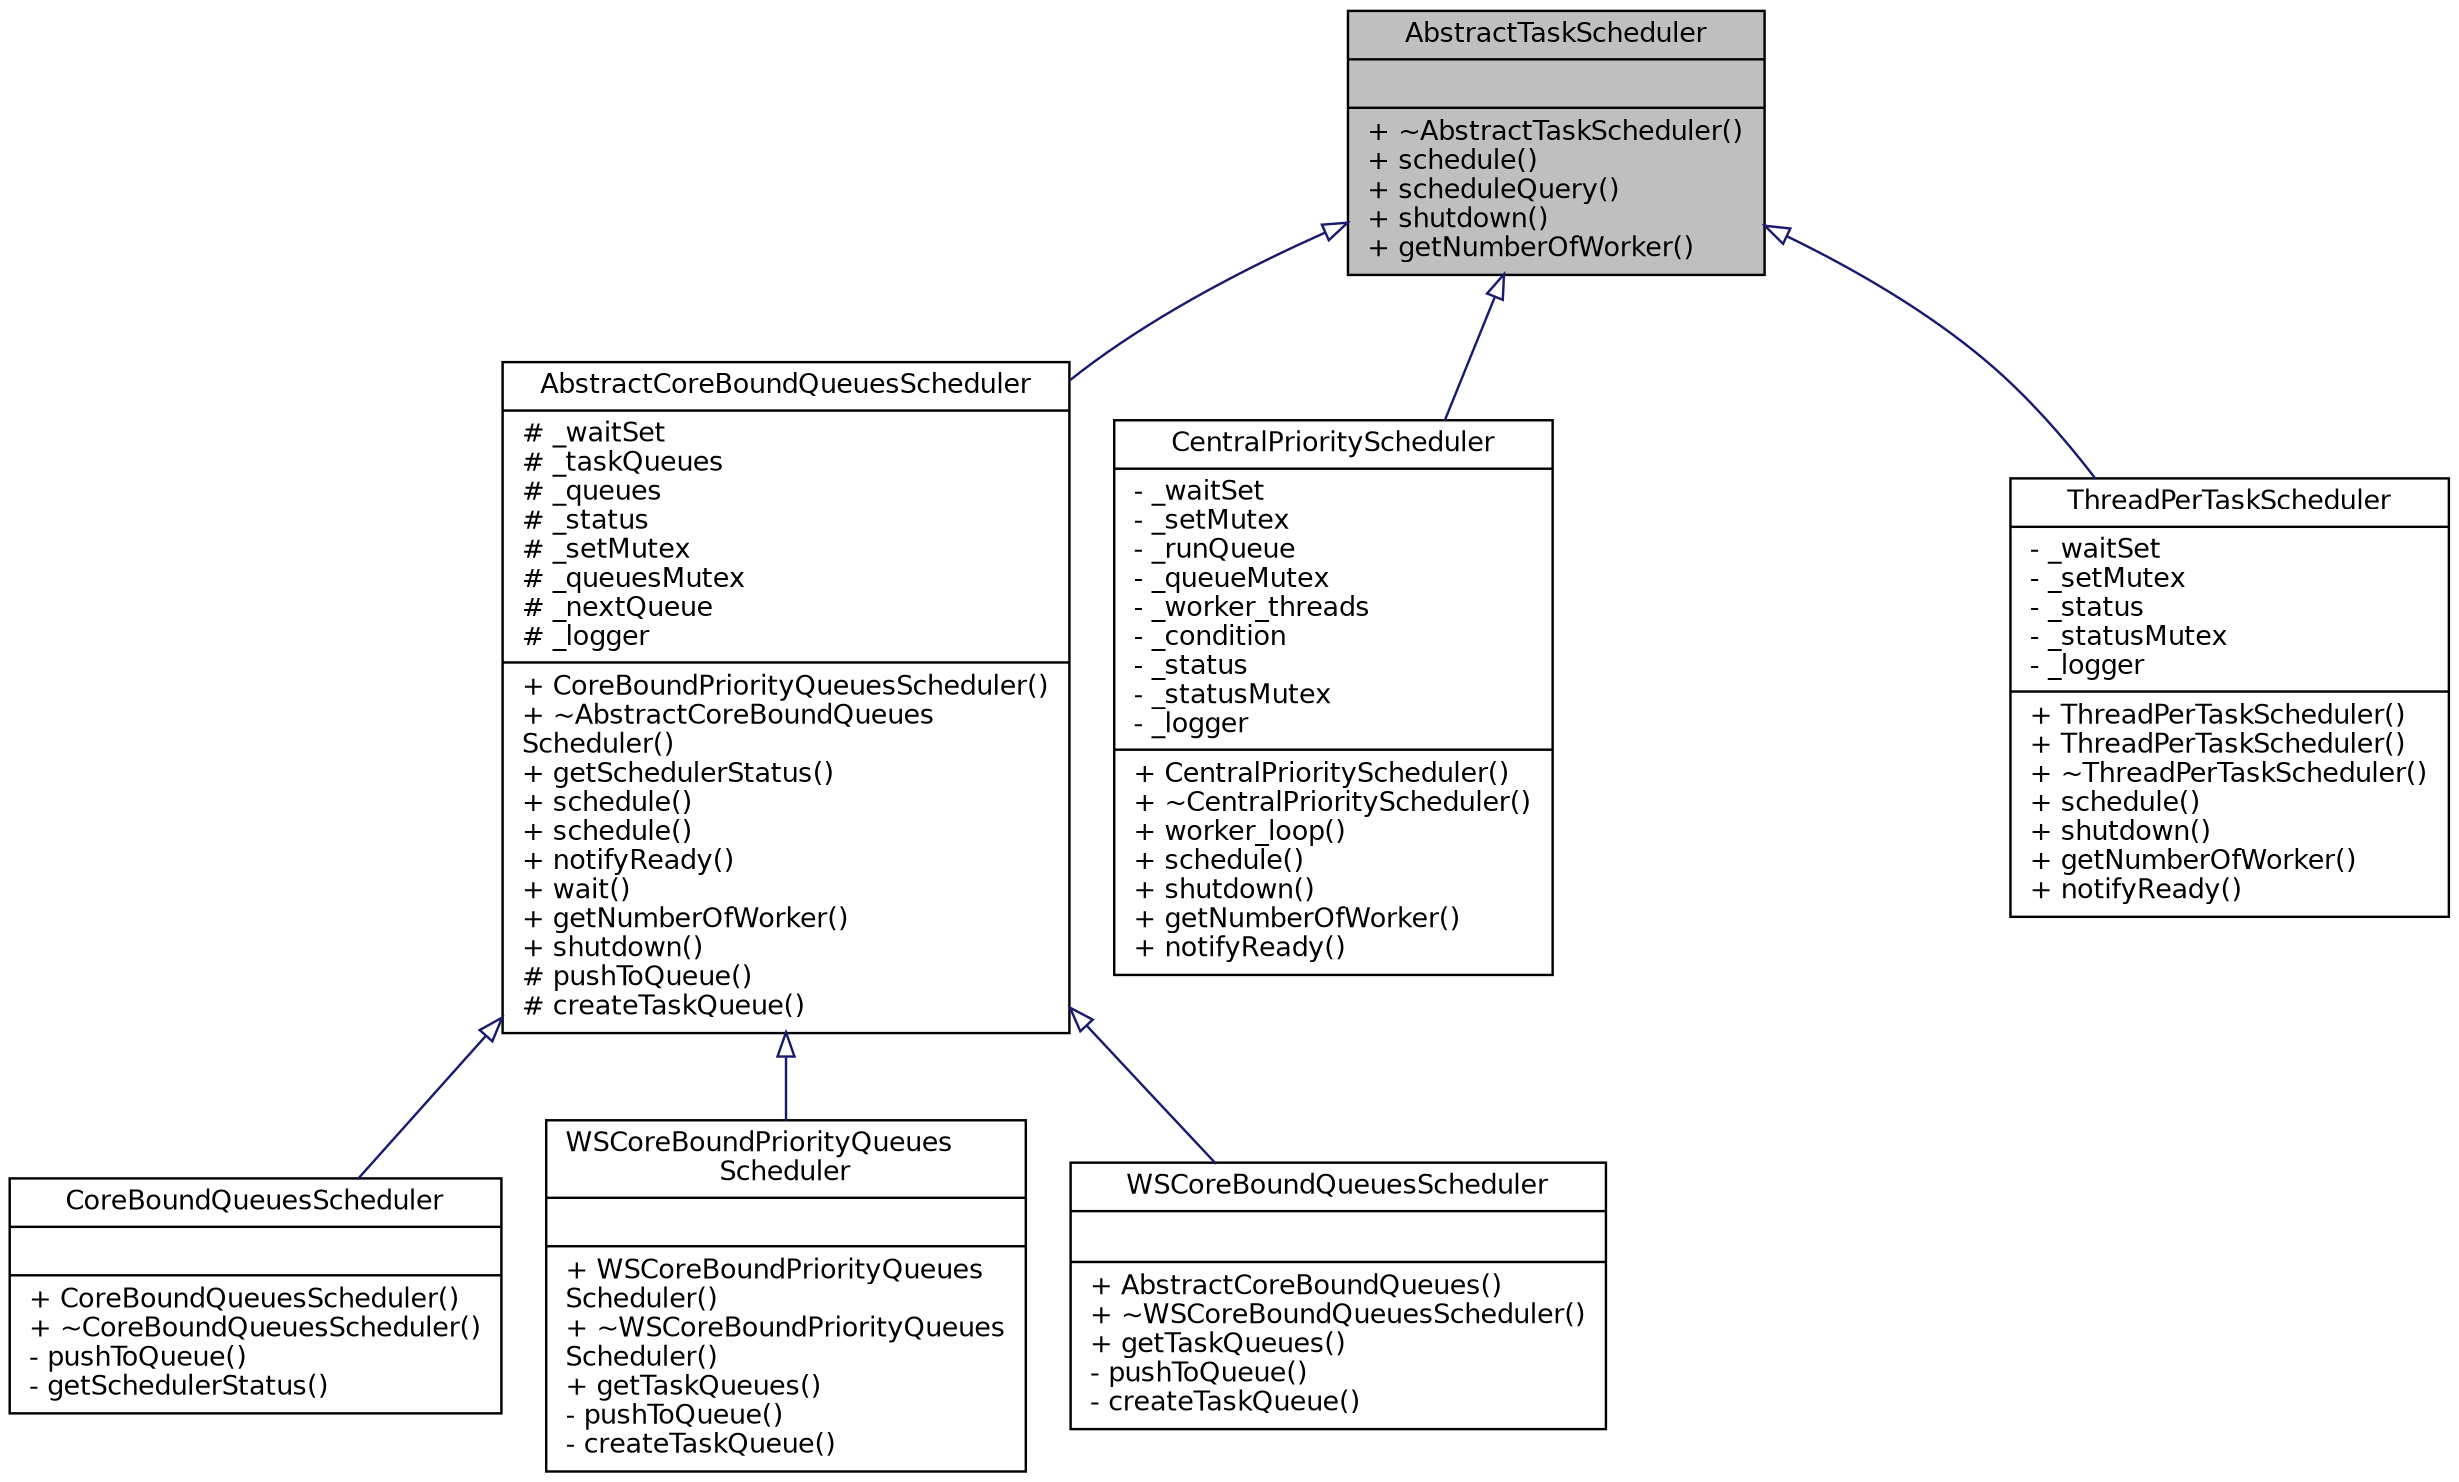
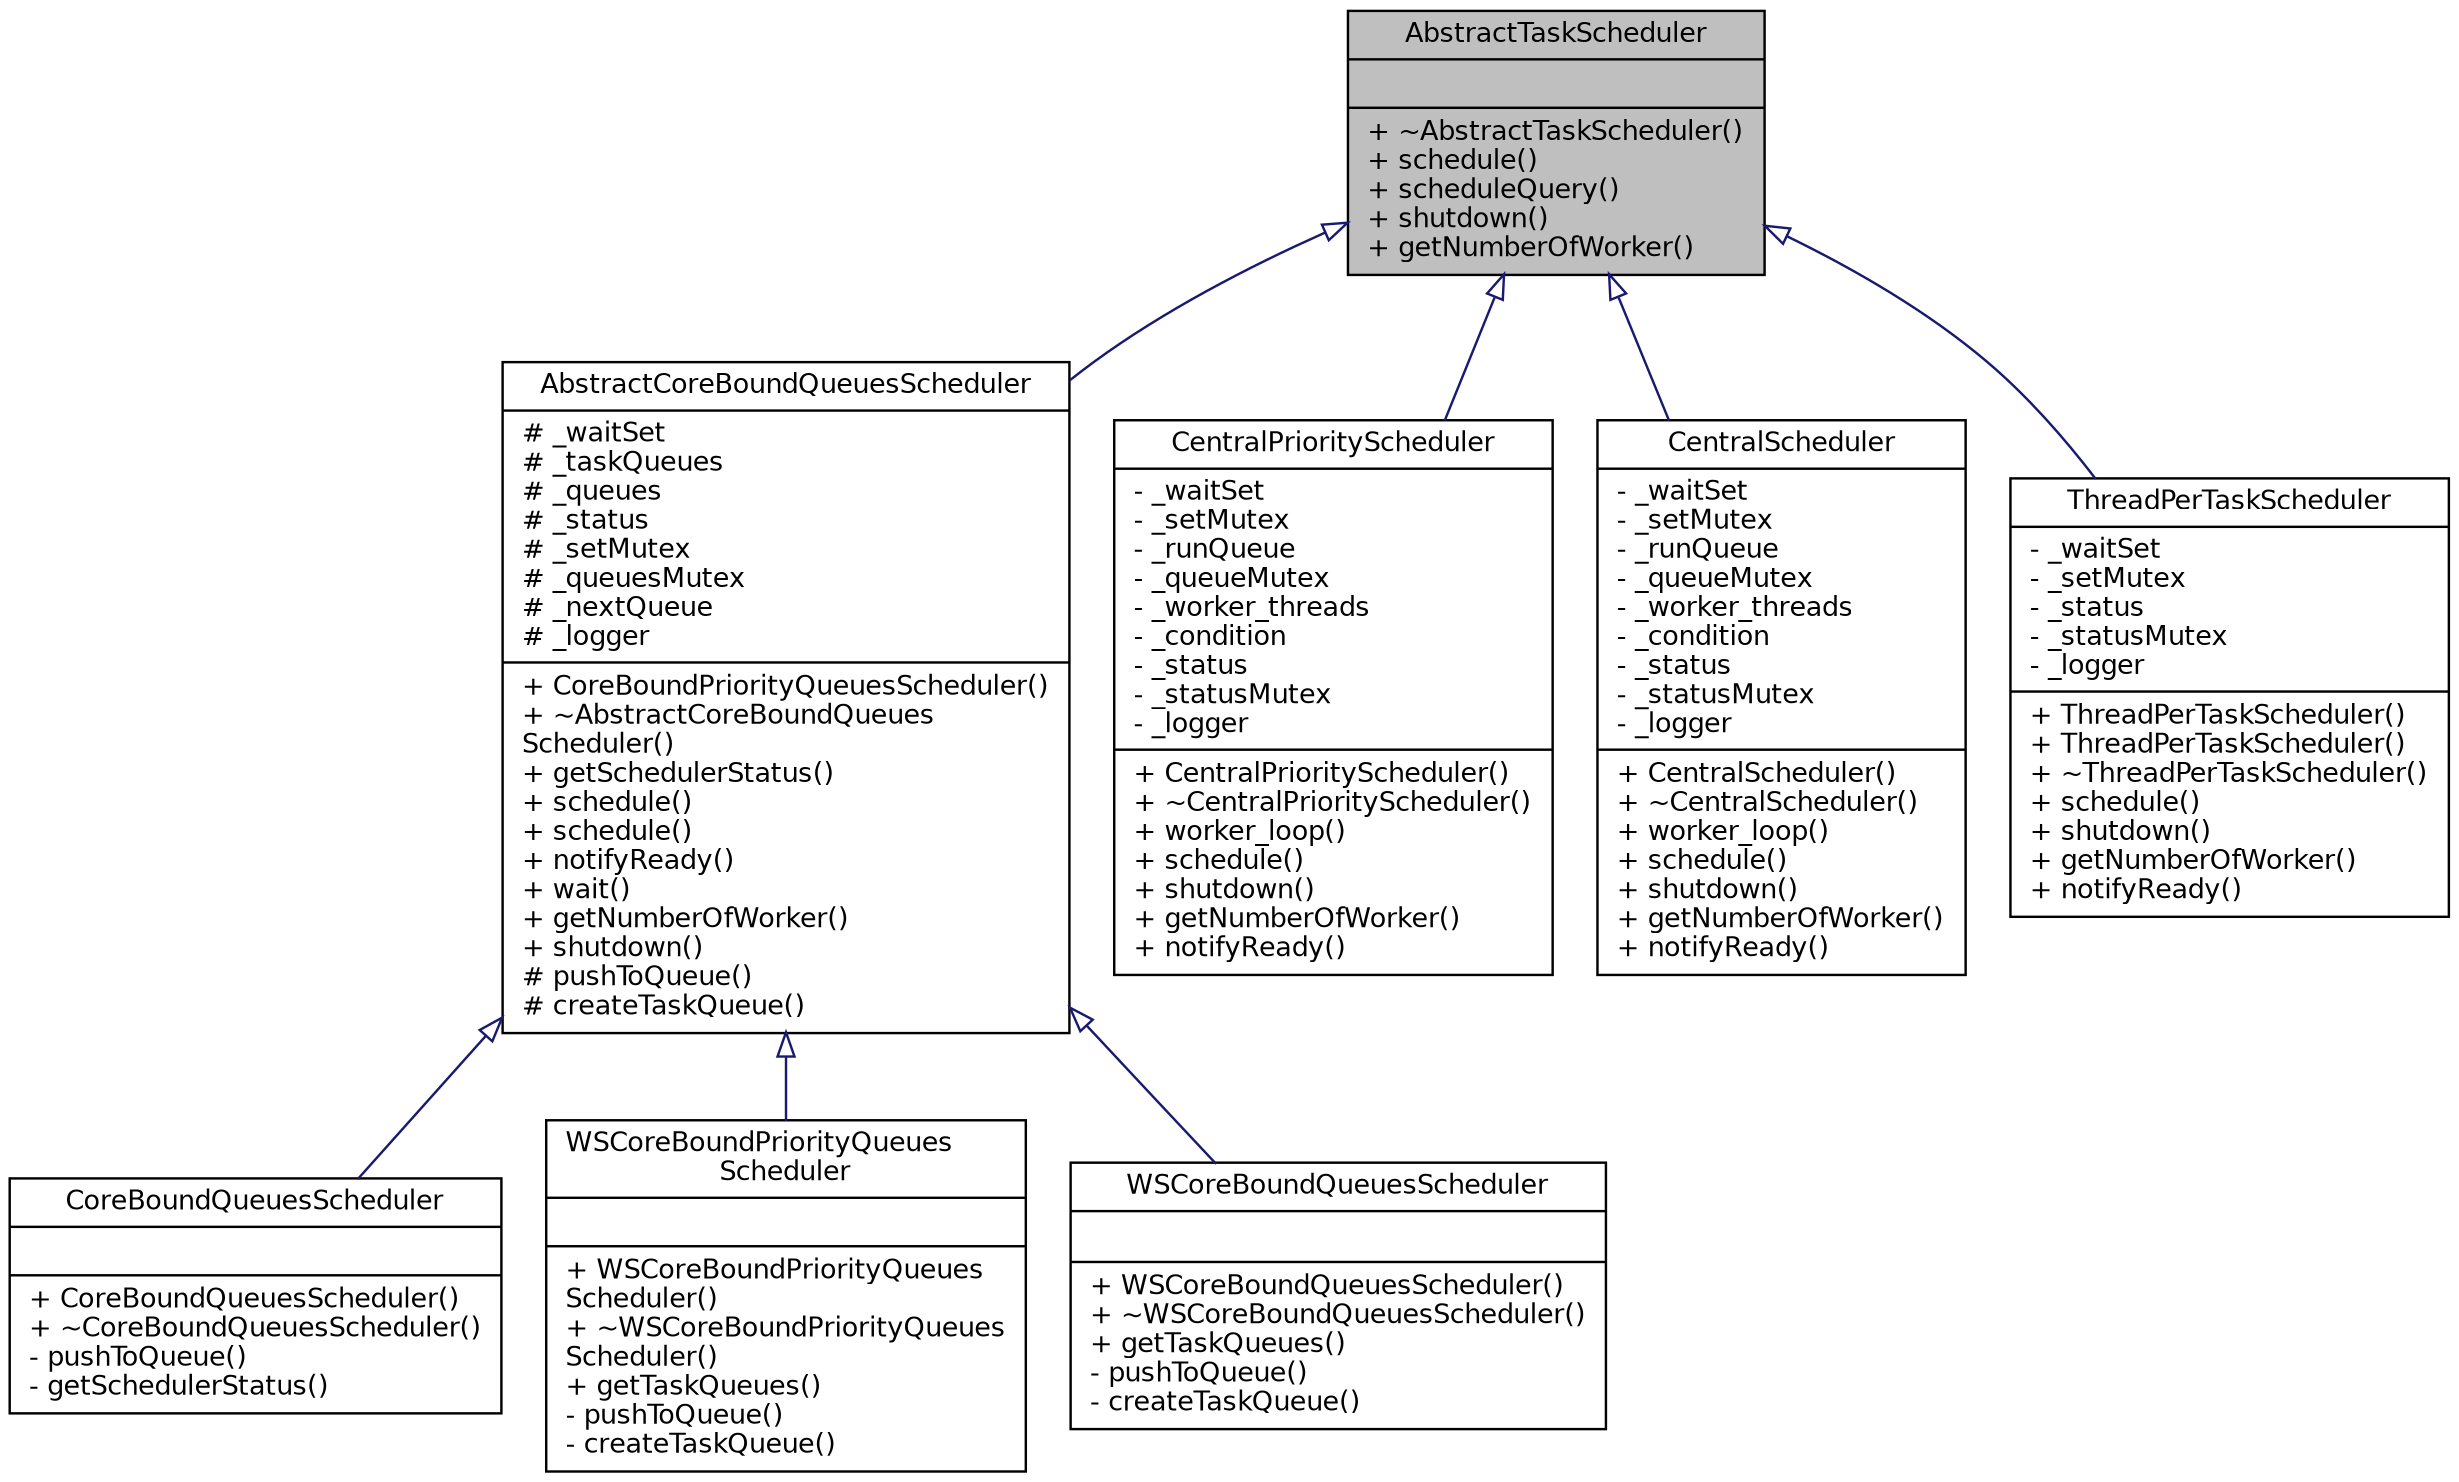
none -> (1782, 698)
(1297, 1286) -> (1327, 1286)
